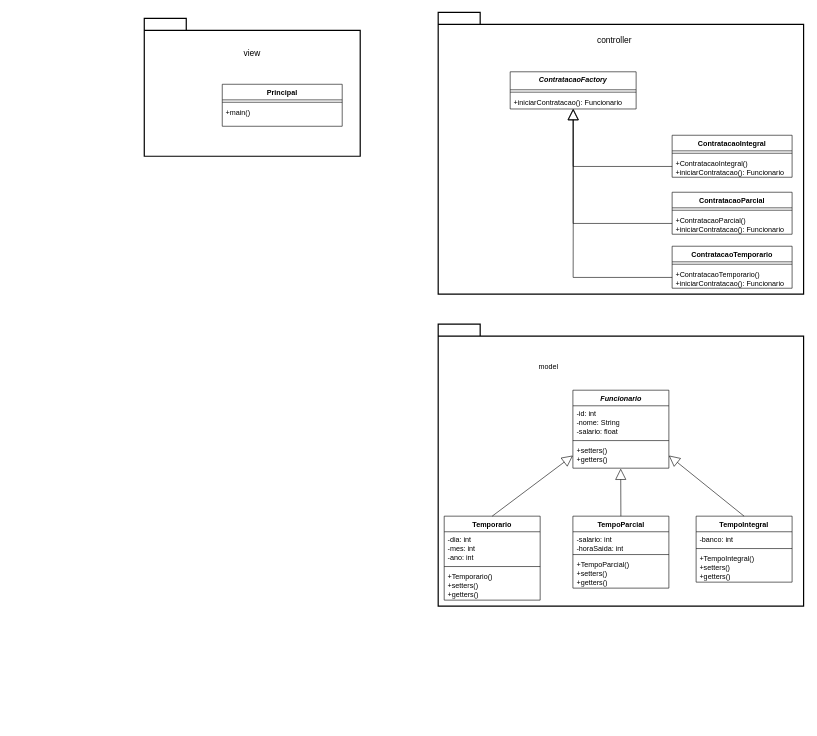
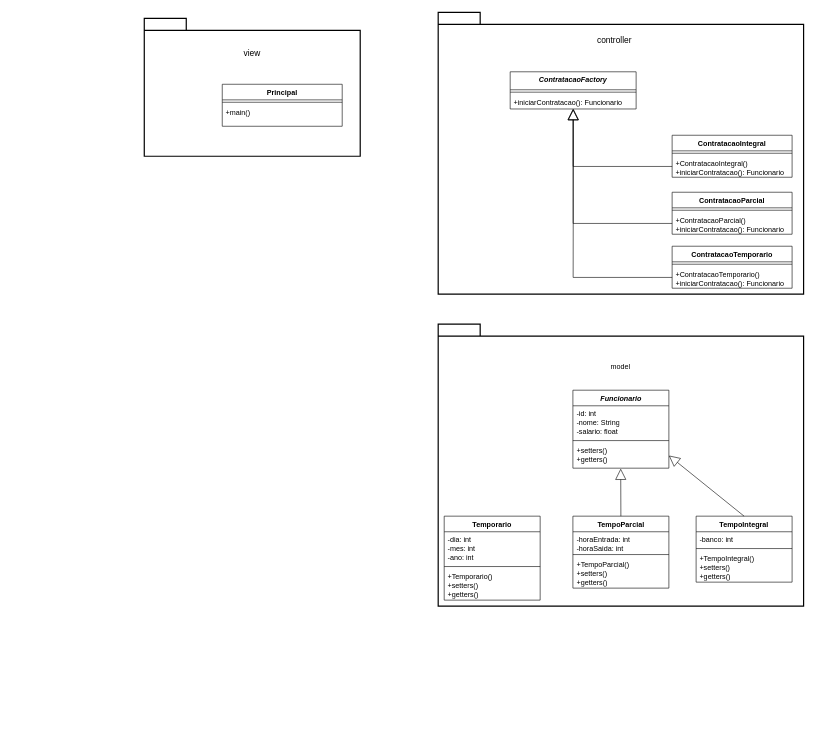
(549, 367) -> (621, 367)
(528, 489) -> none
(603, 545) -> (608, 545)
